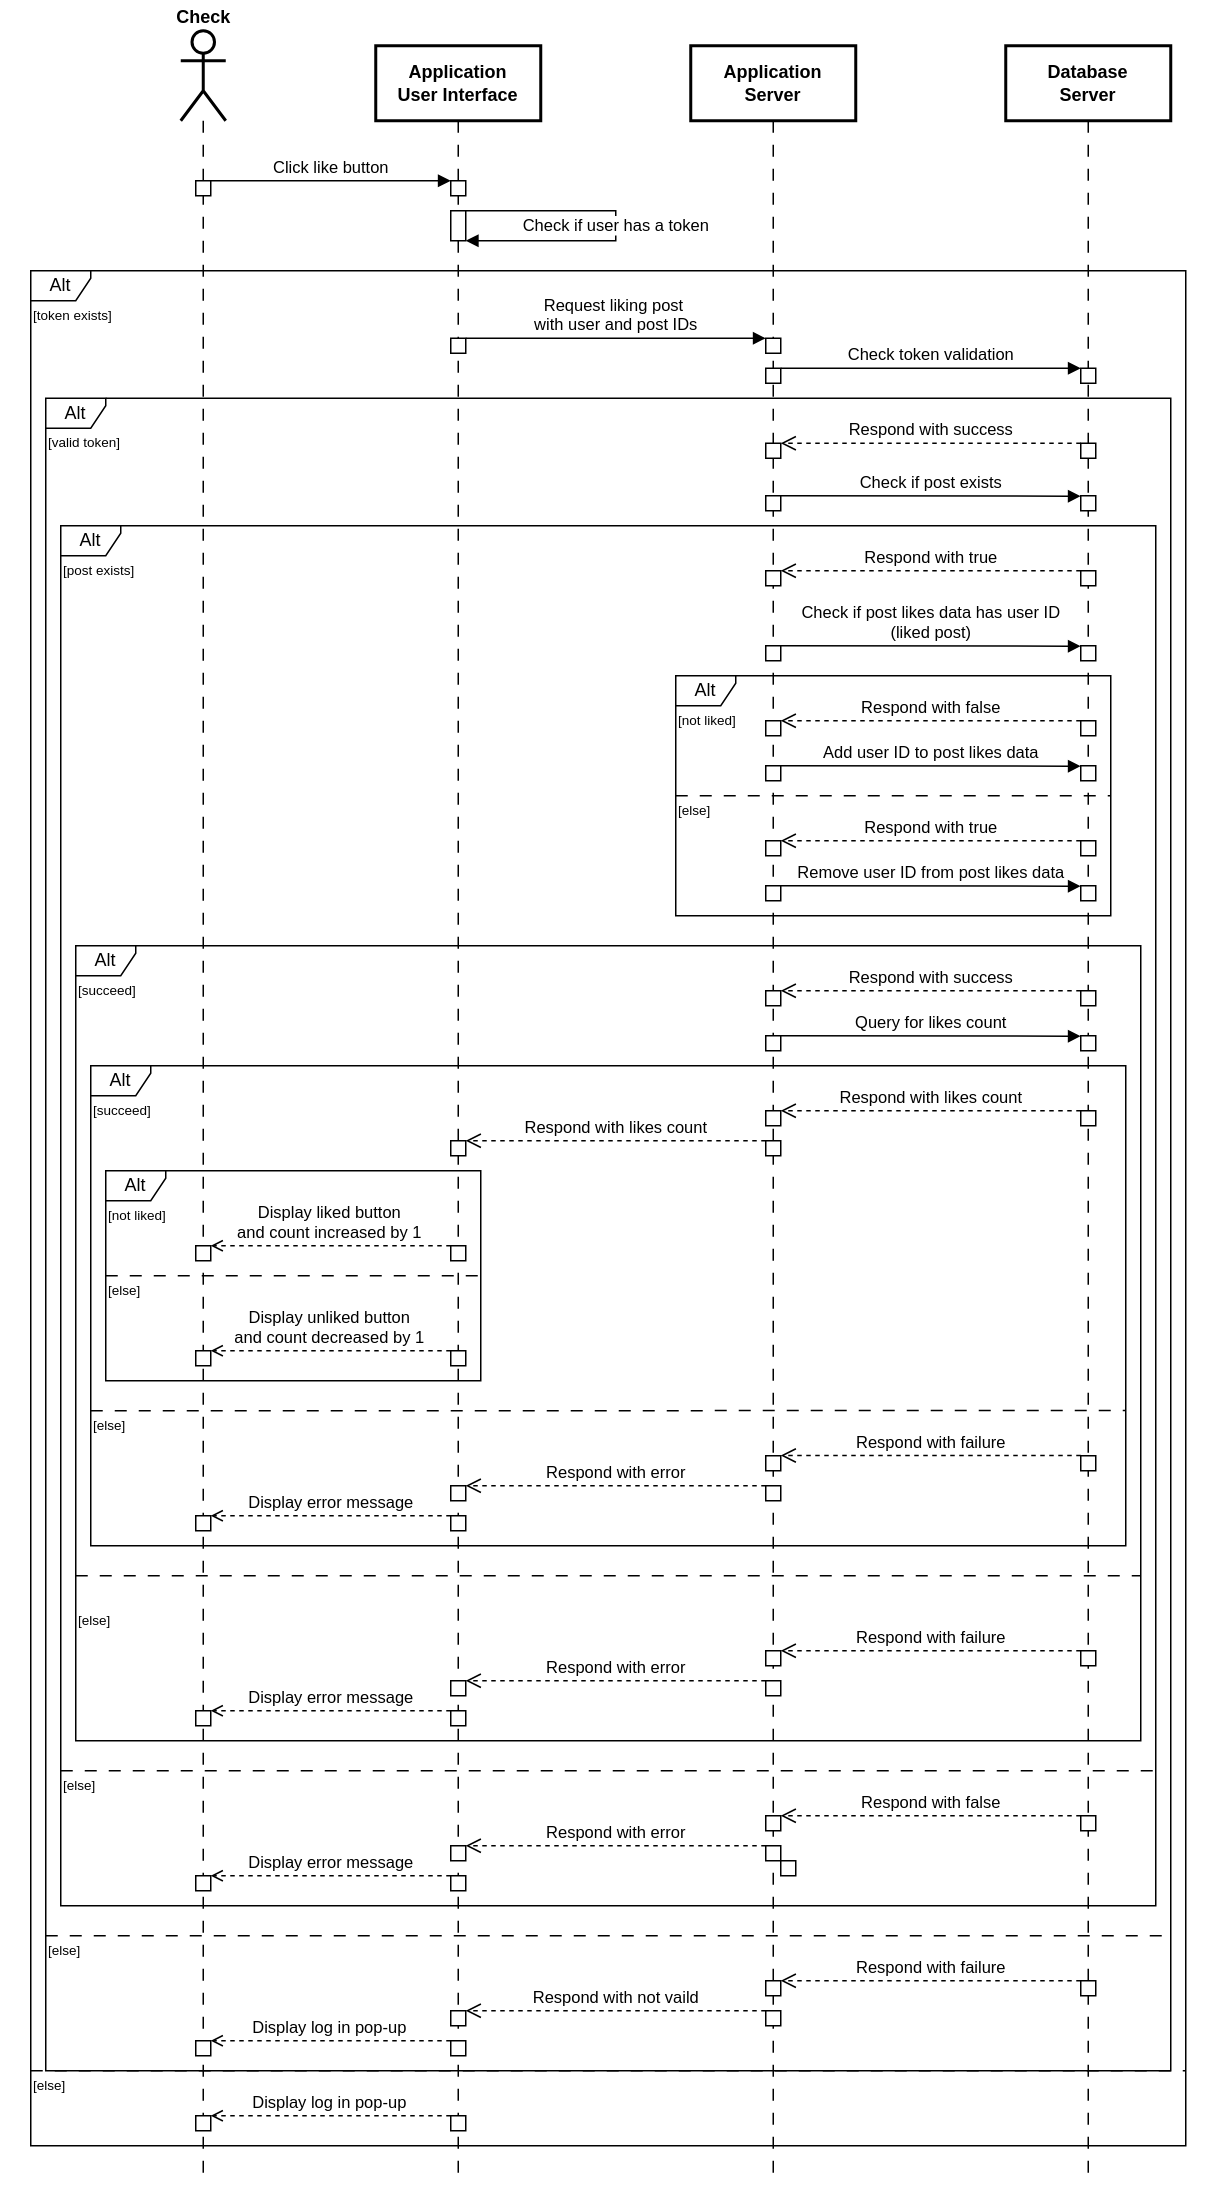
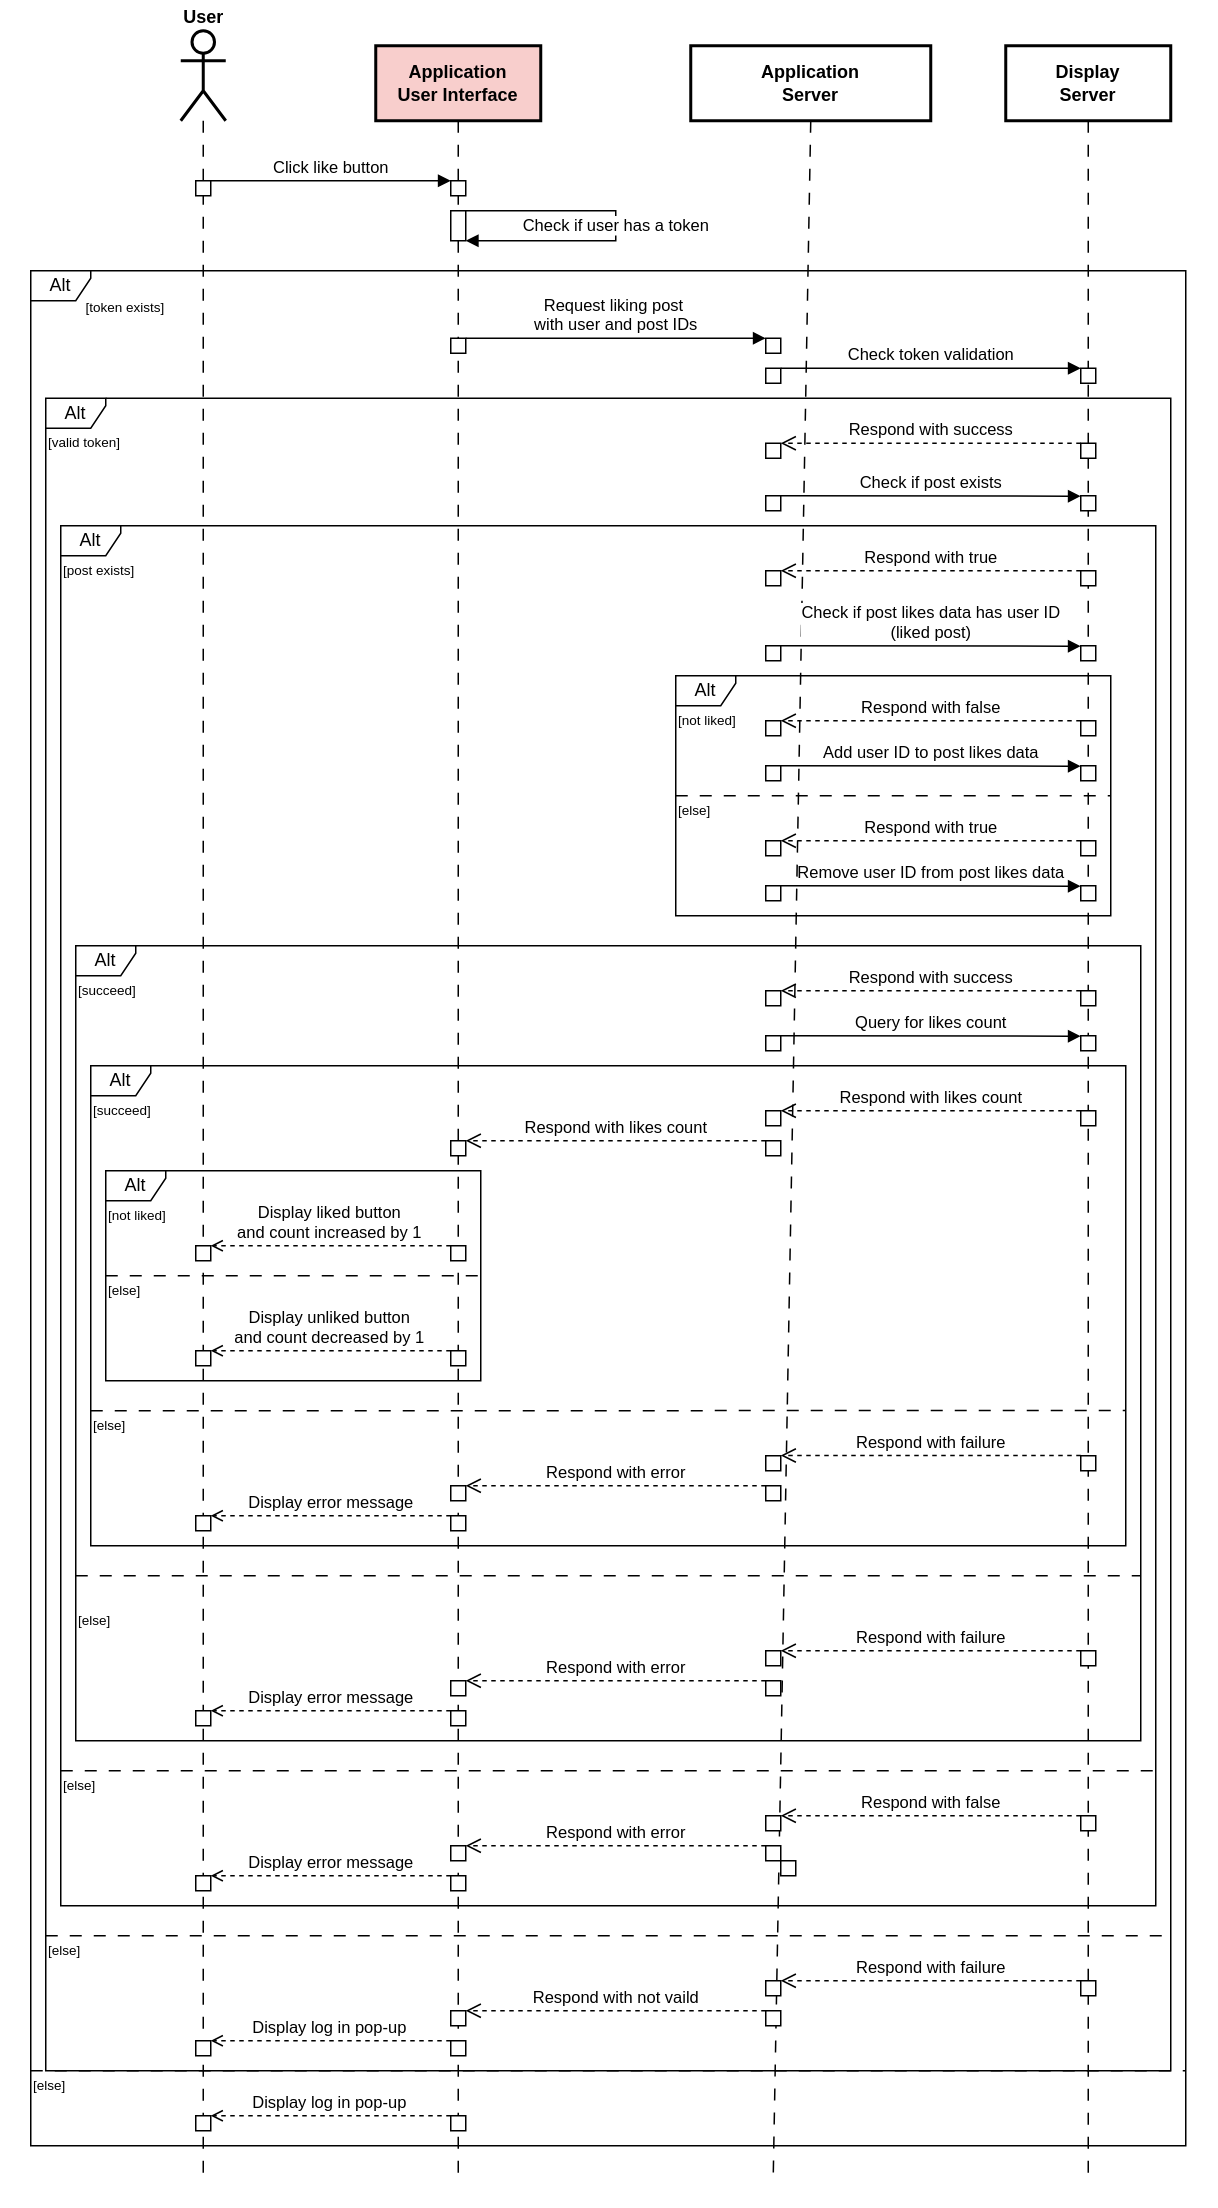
(204, 15) -> (204, 15)
(458, 83) -> (458, 83)
(773, 83) -> (811, 83)
(1088, 83) -> (1088, 83)
(76, 316) -> (128, 308)
